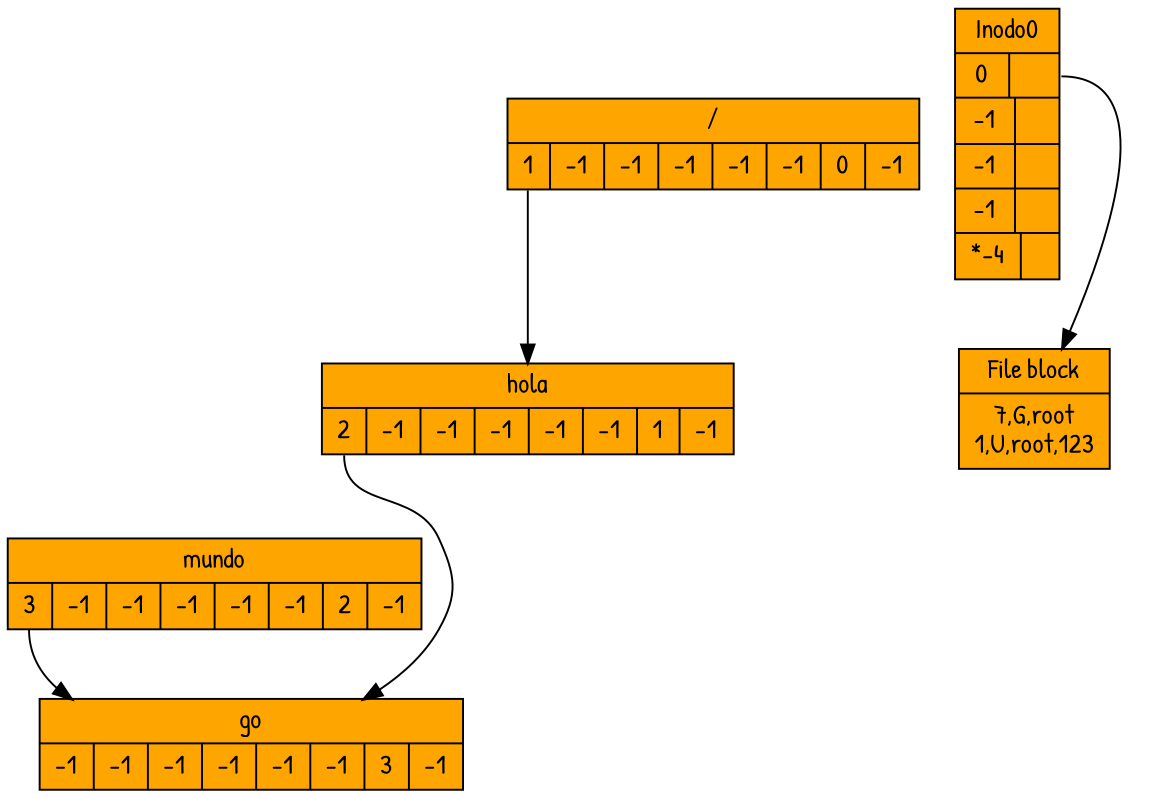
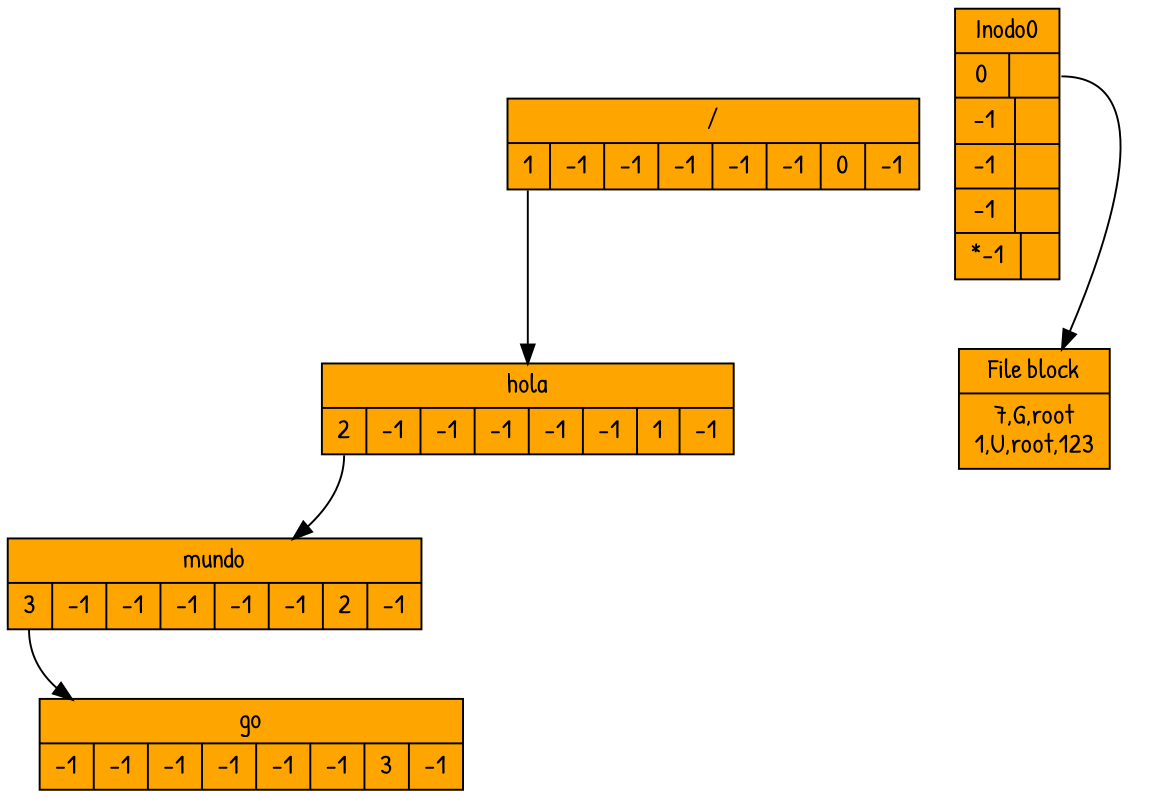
(988, 255) -> (988, 255)
(448, 560) -> (333, 495)
